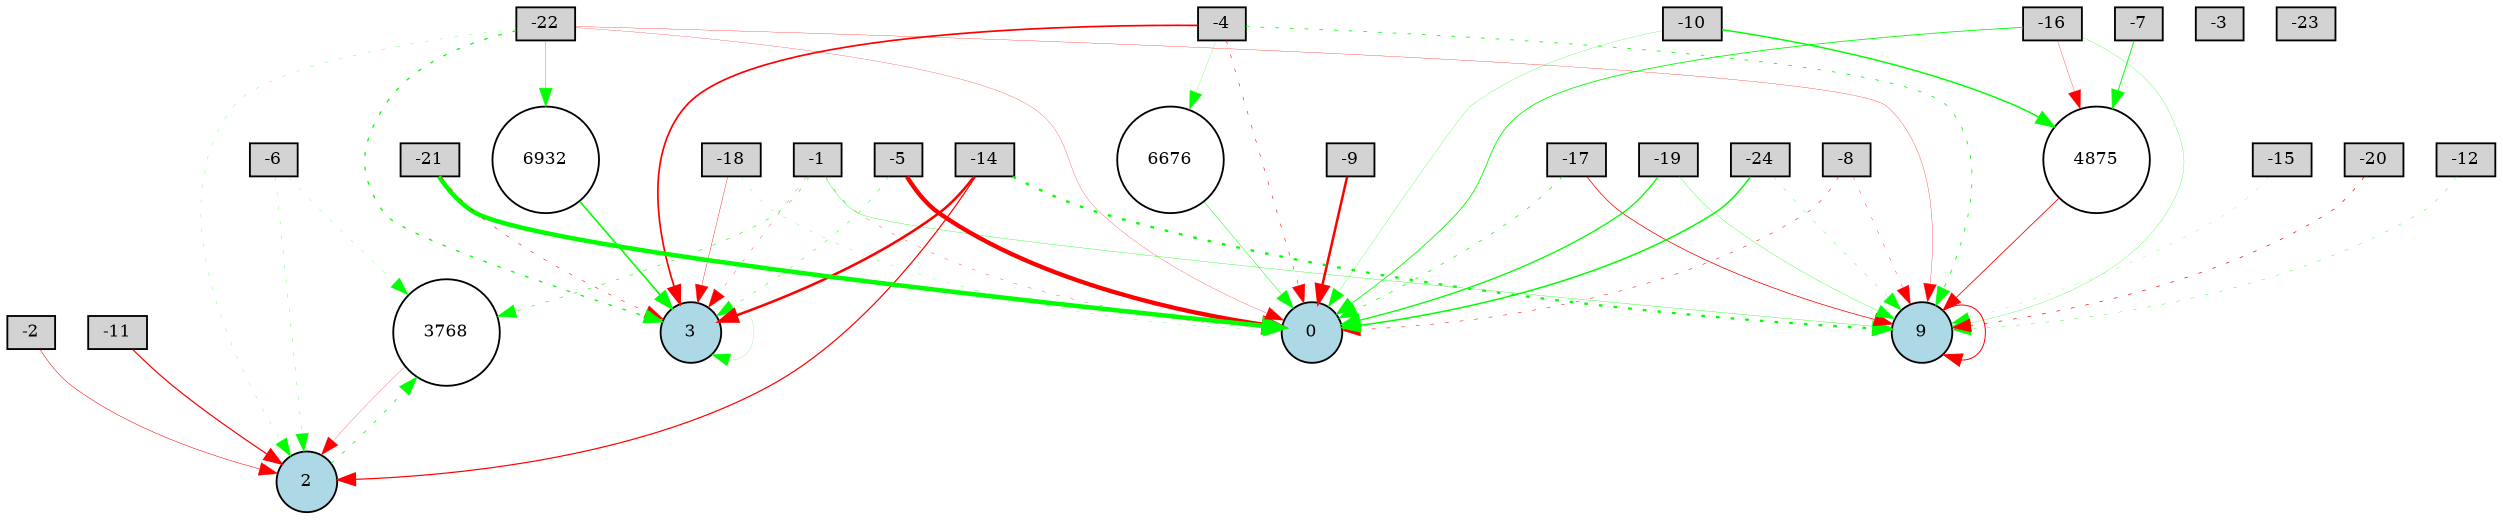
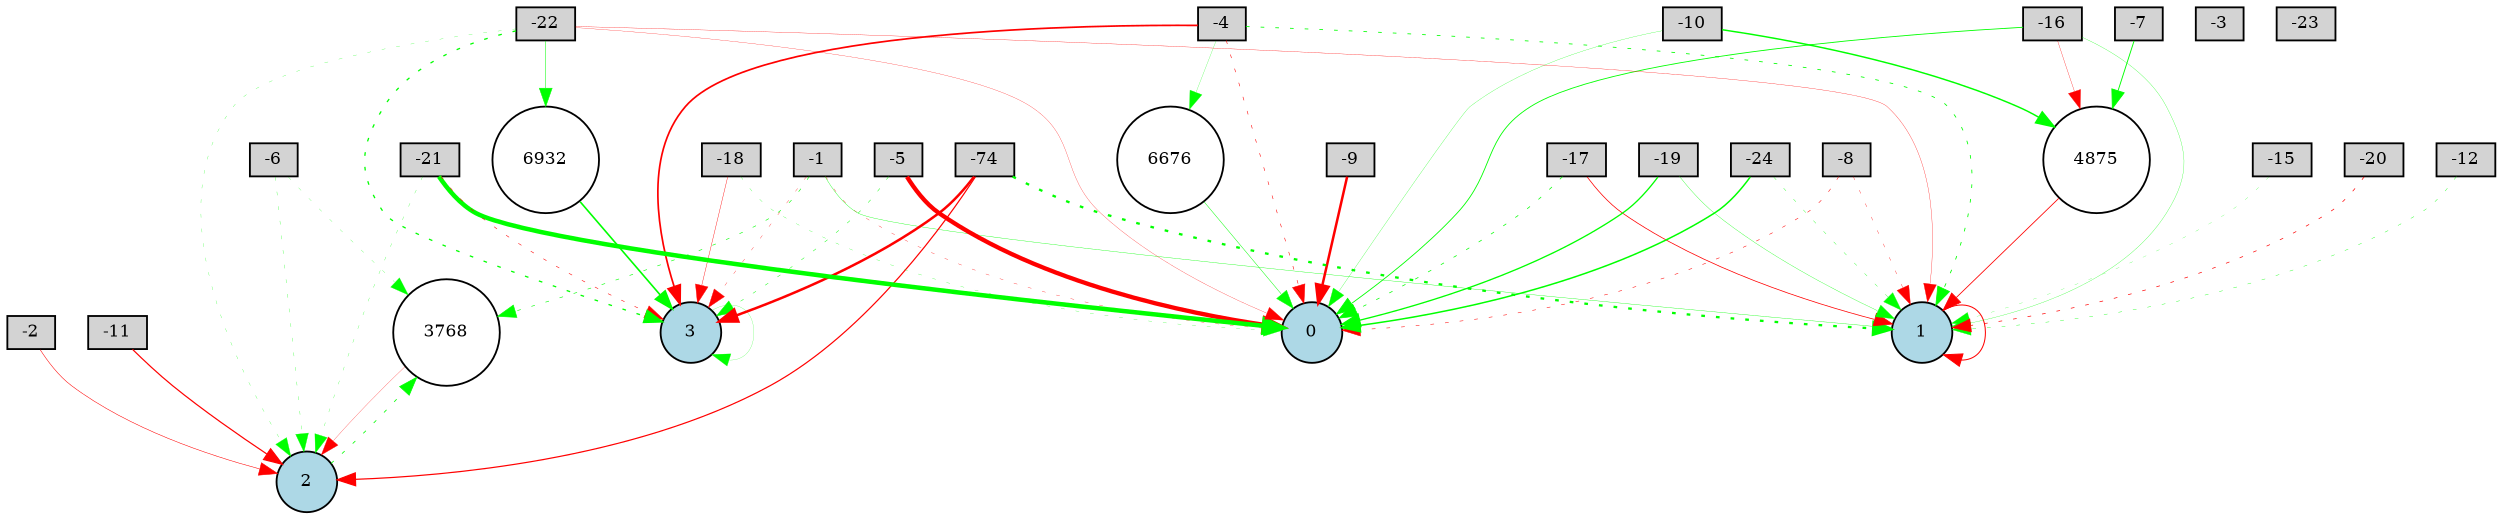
(985, 160) -> (985, 160)
none -> (367, 304)
(1922, 333) -> (1922, 333)
